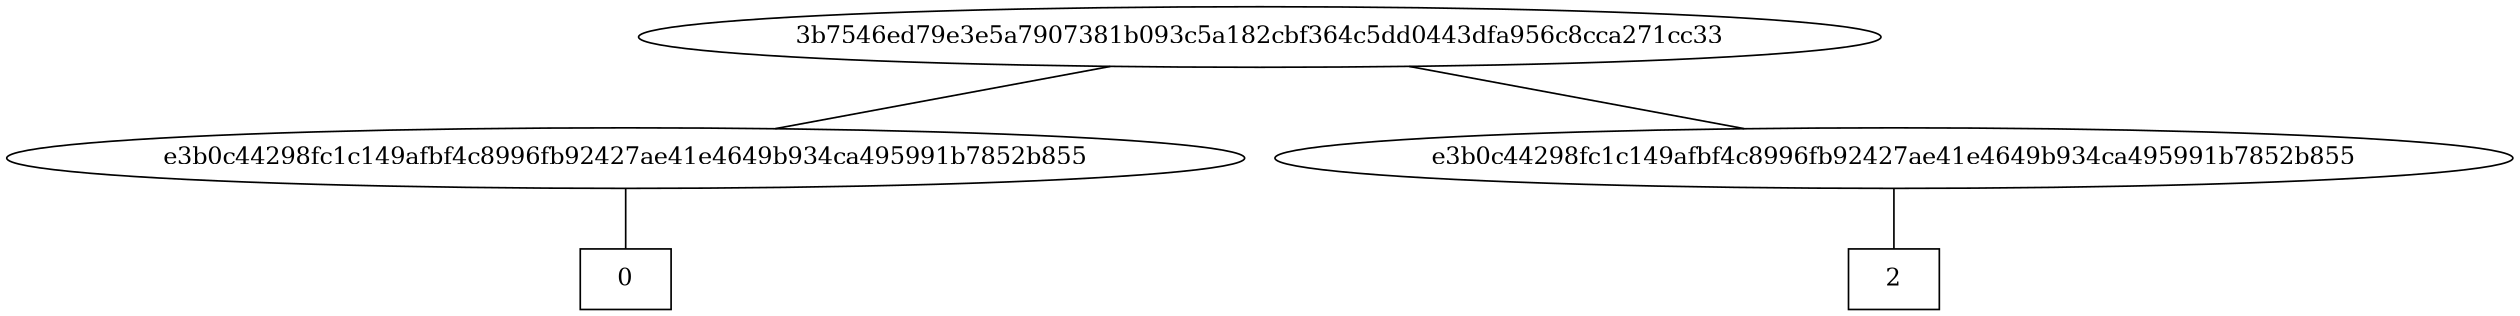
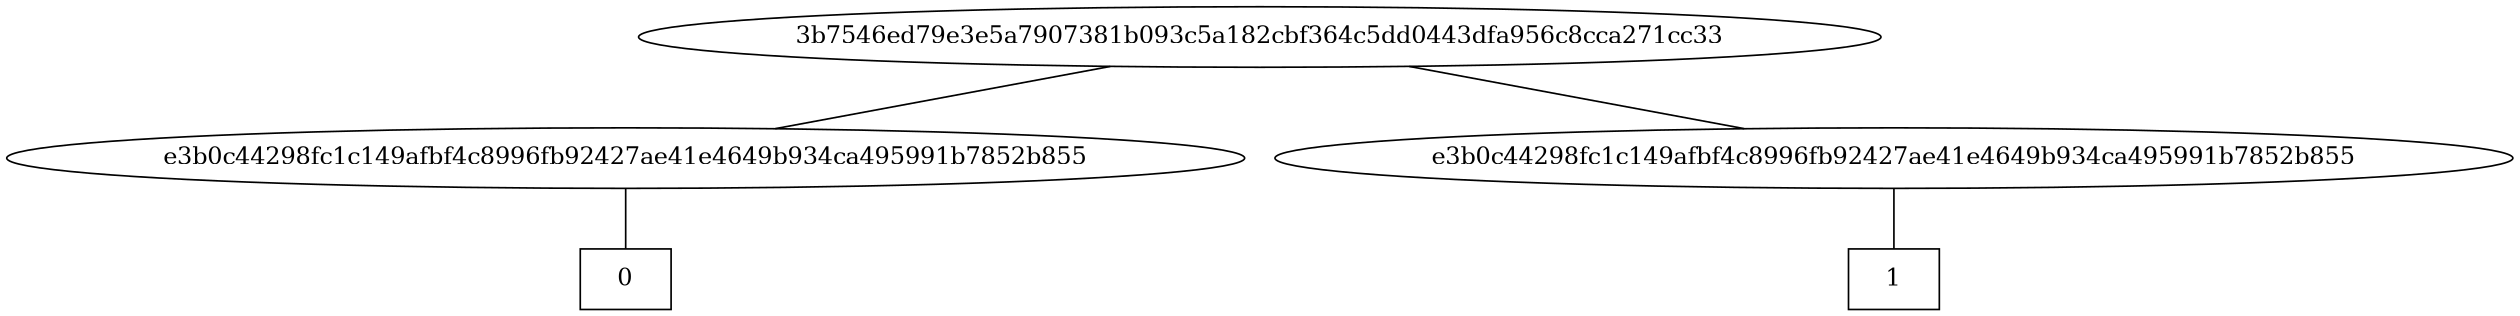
(1894, 279) -> (1894, 279)
